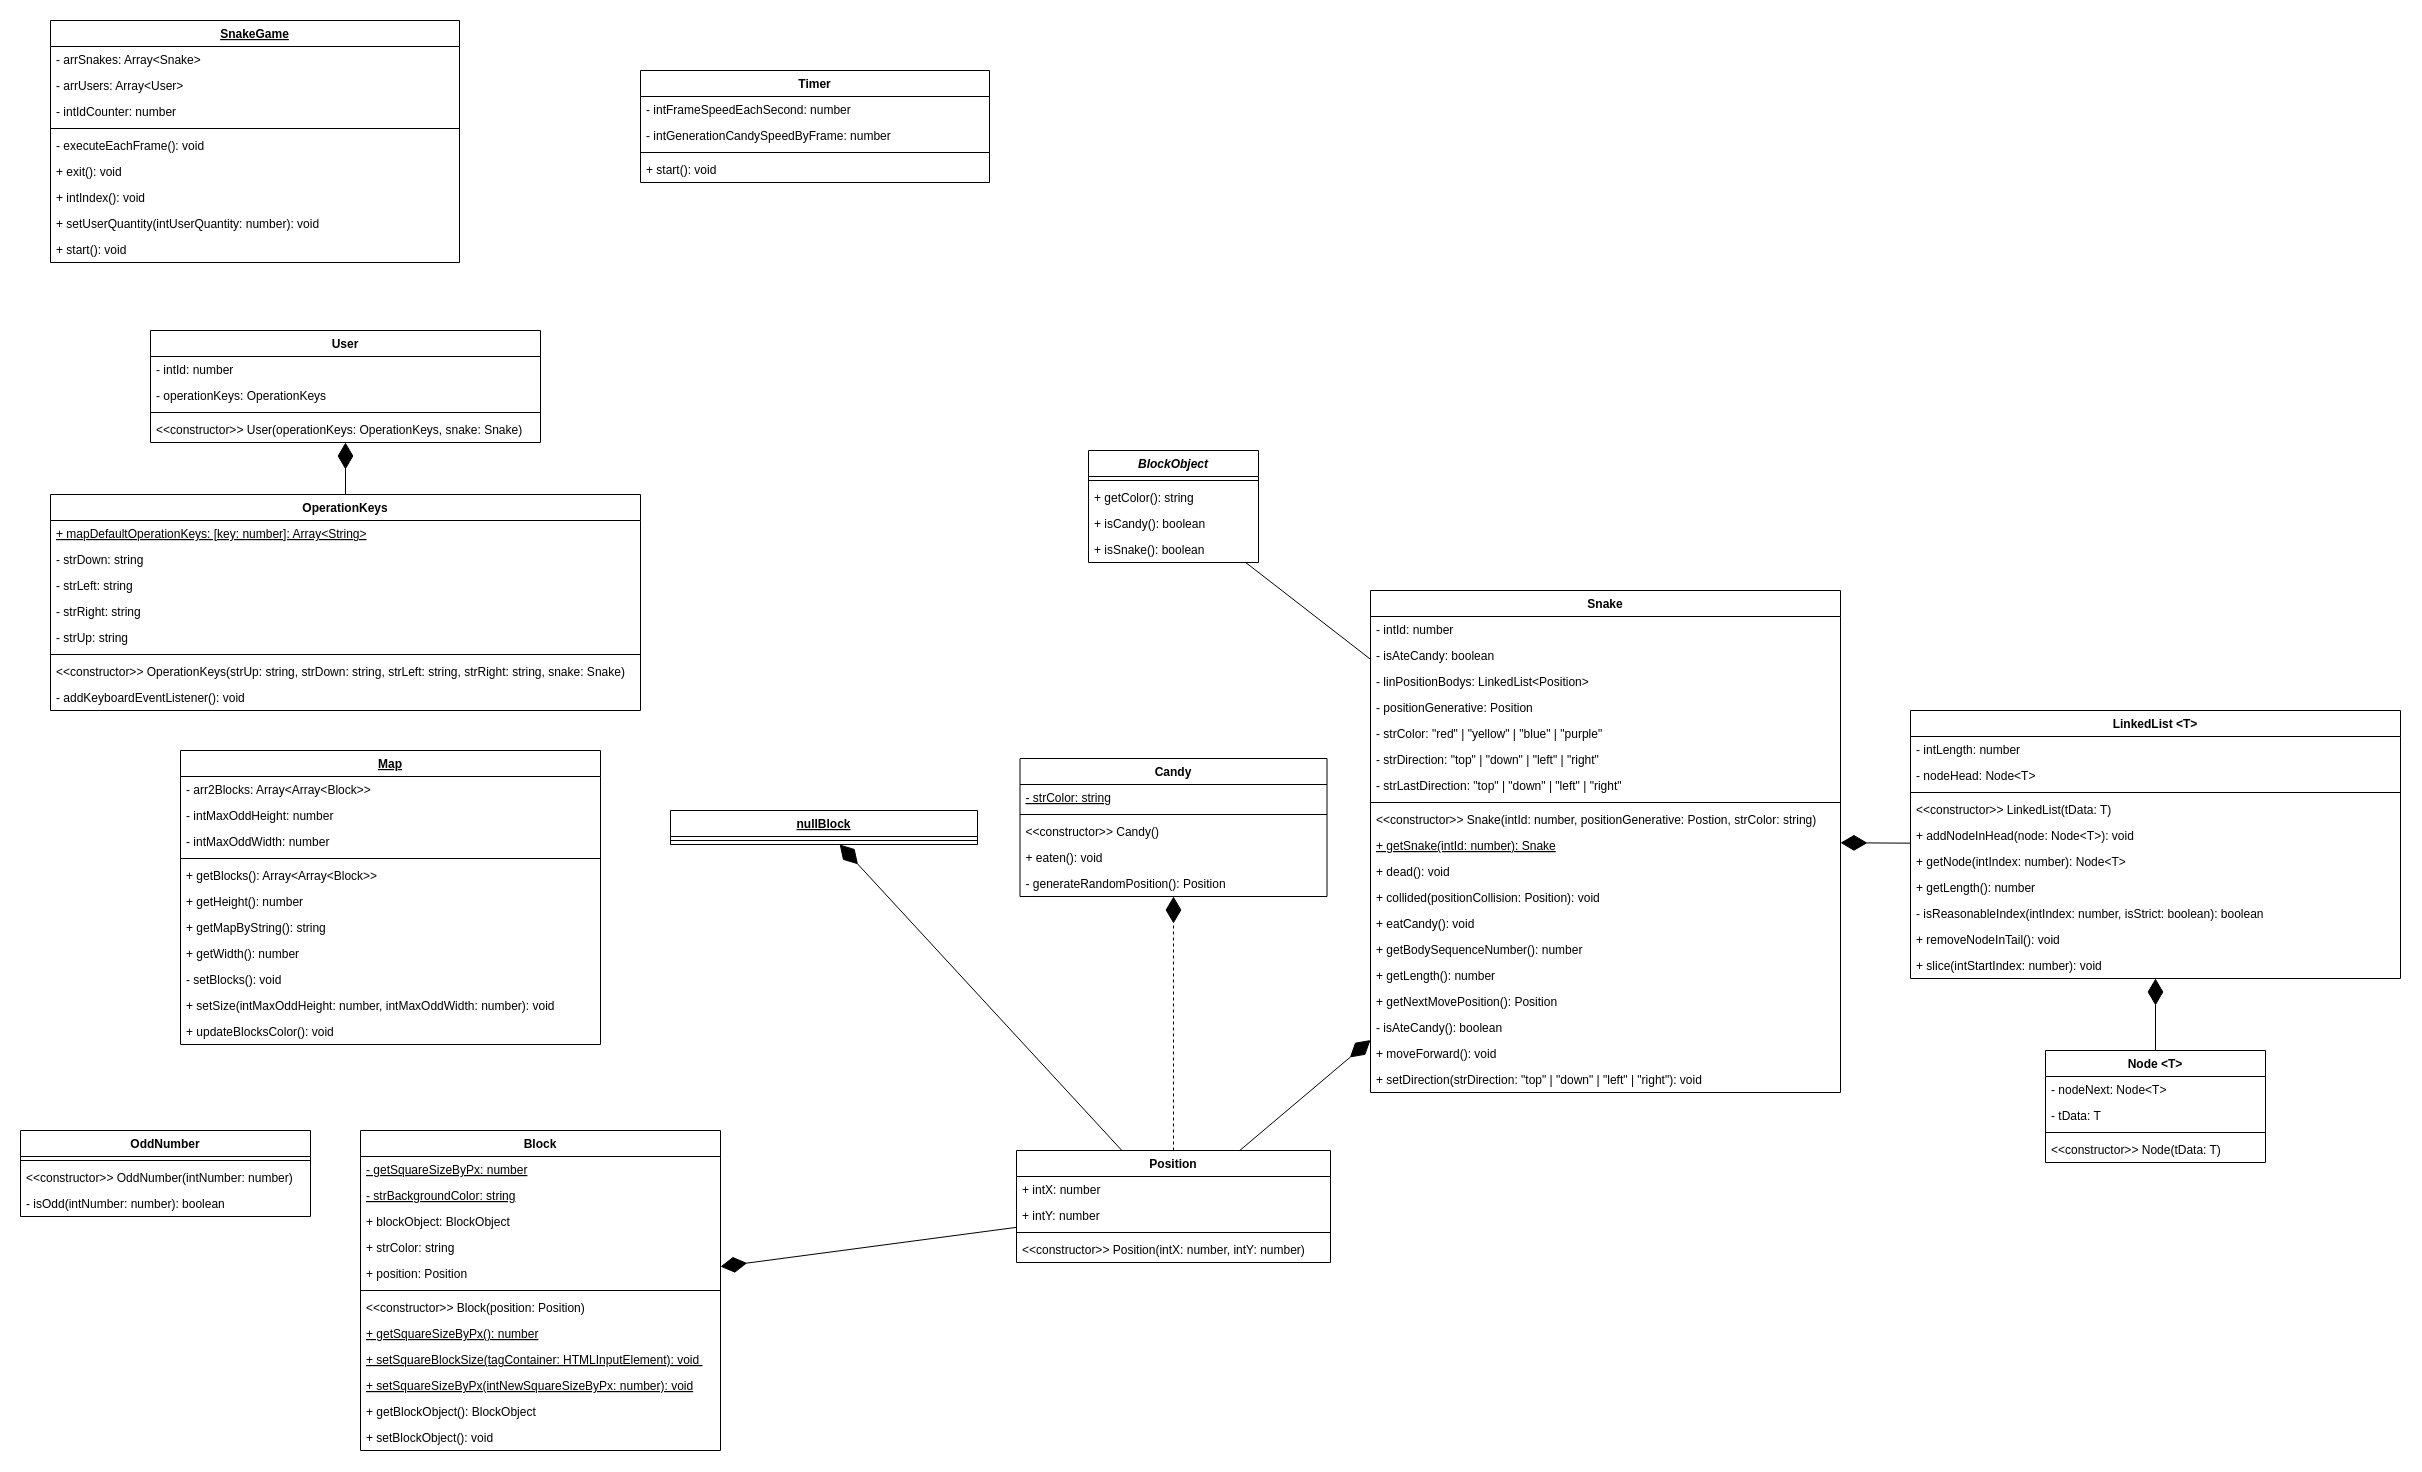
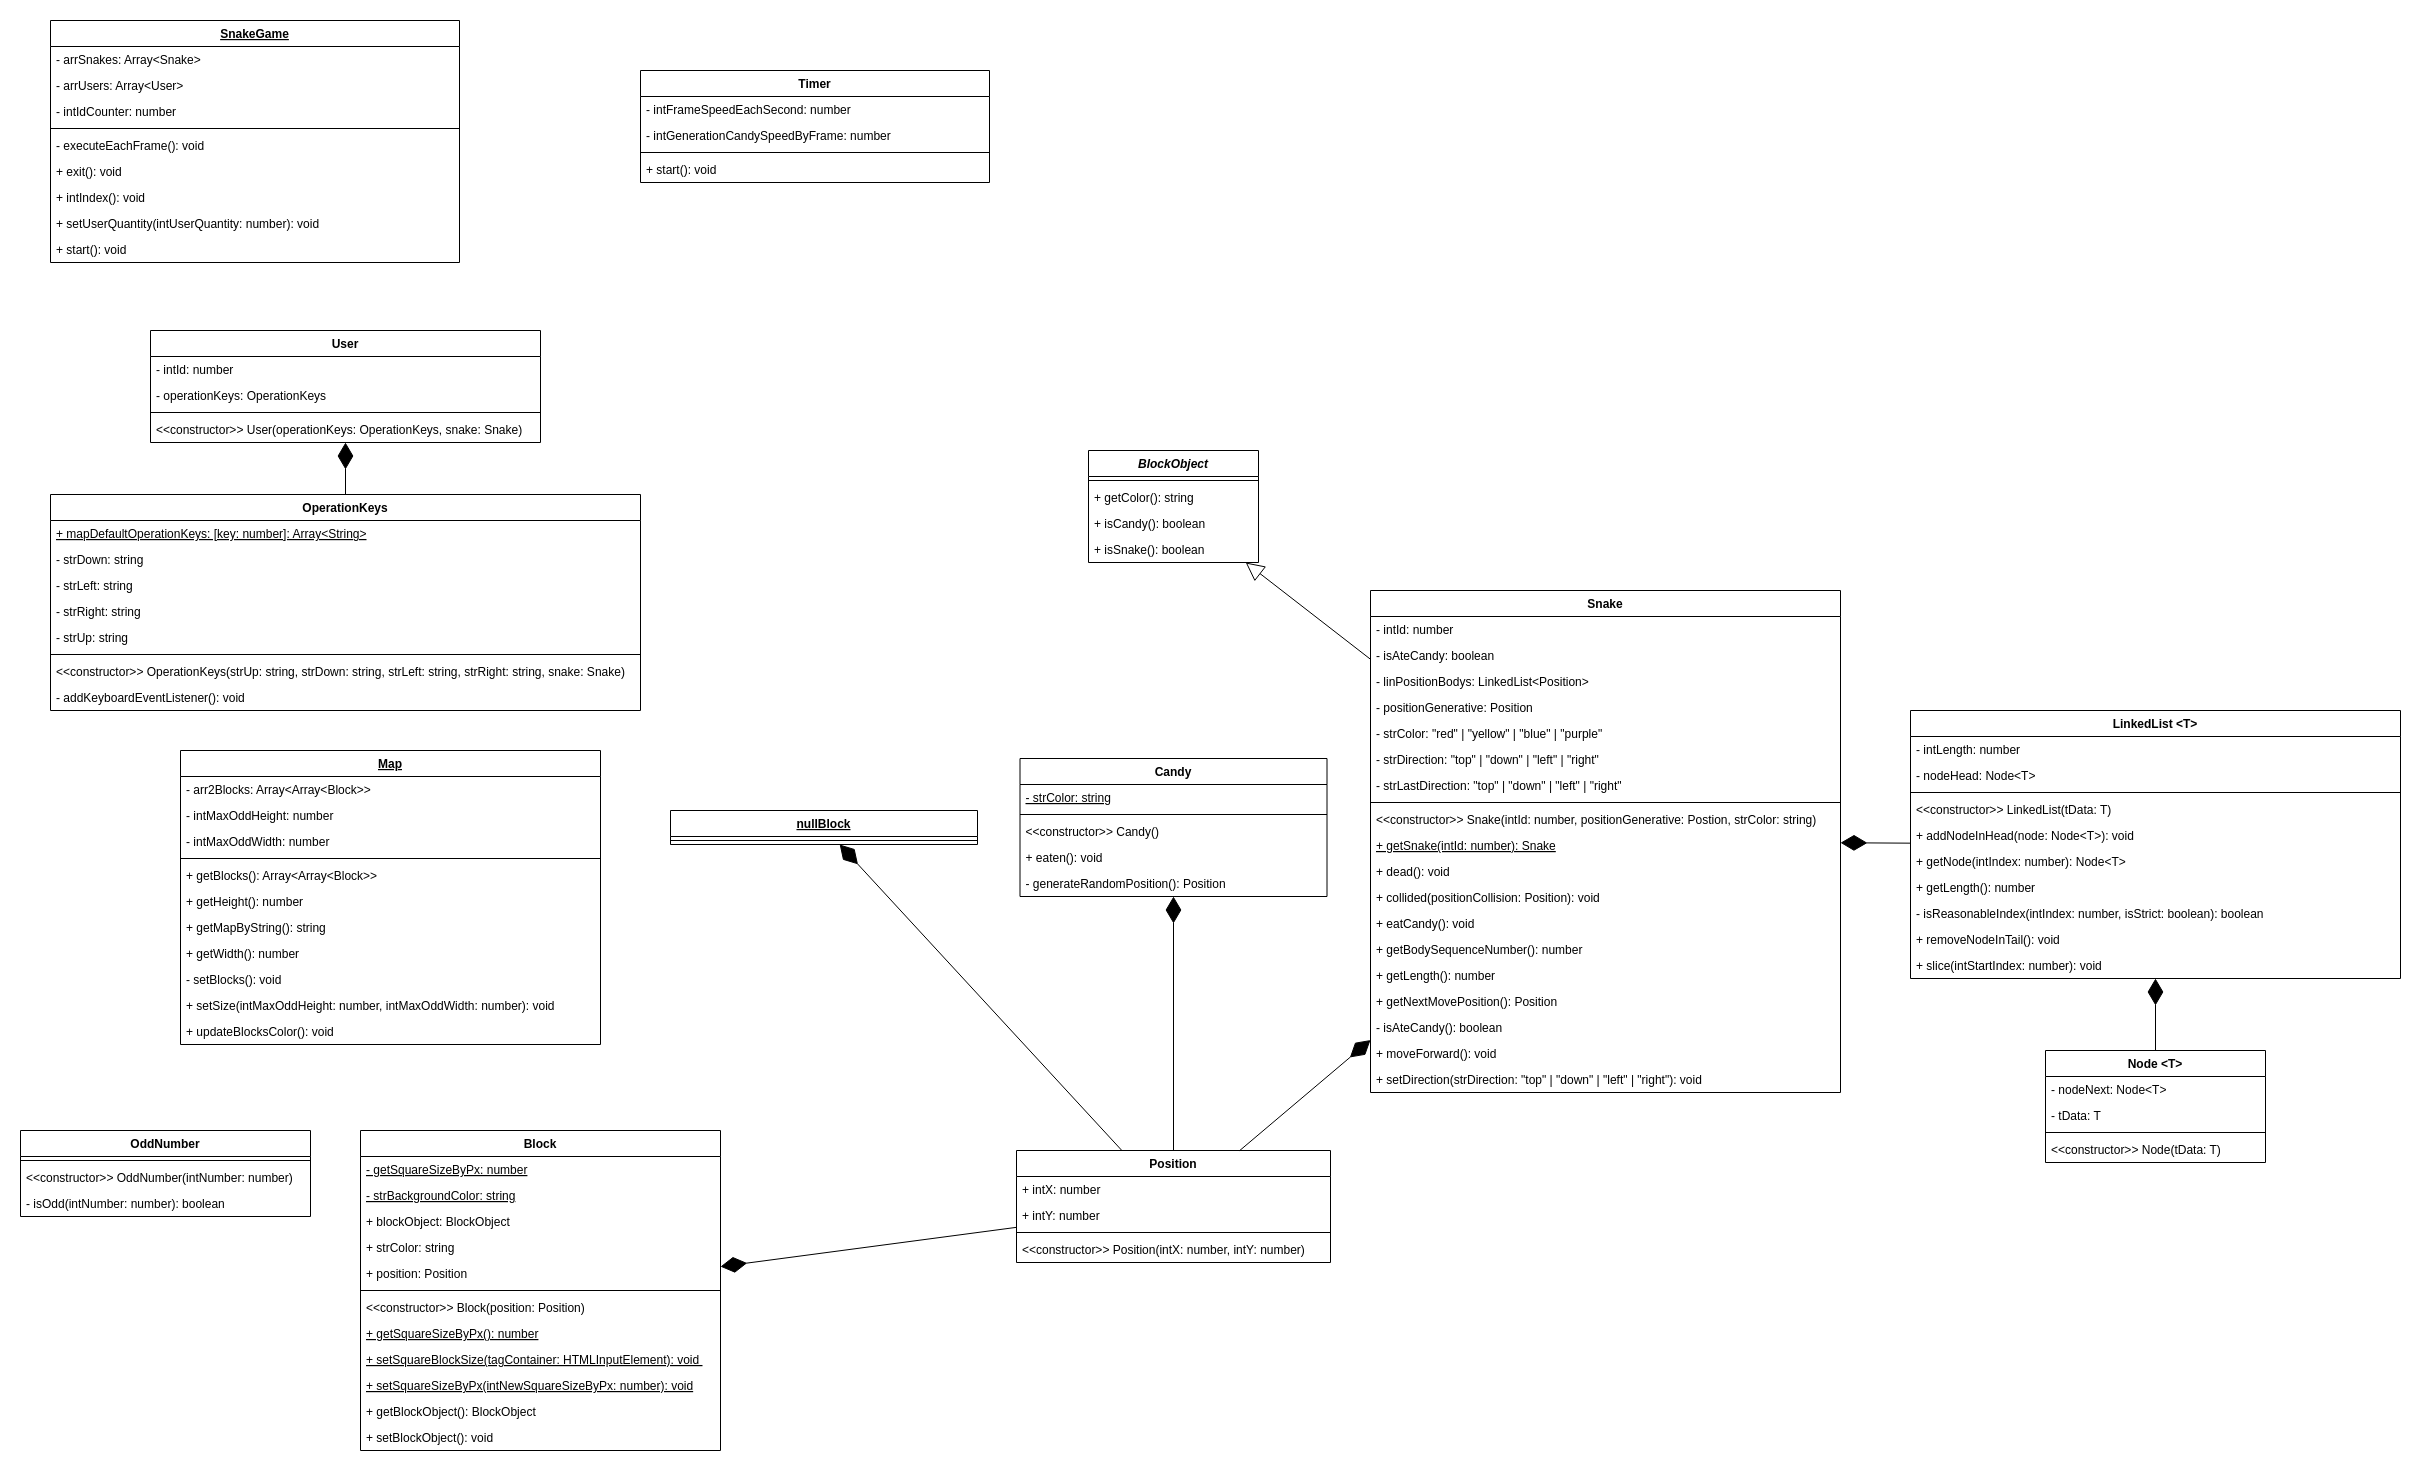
(1254, 569) -> (1261, 574)
(1174, 1036) -> (1174, 1036)
